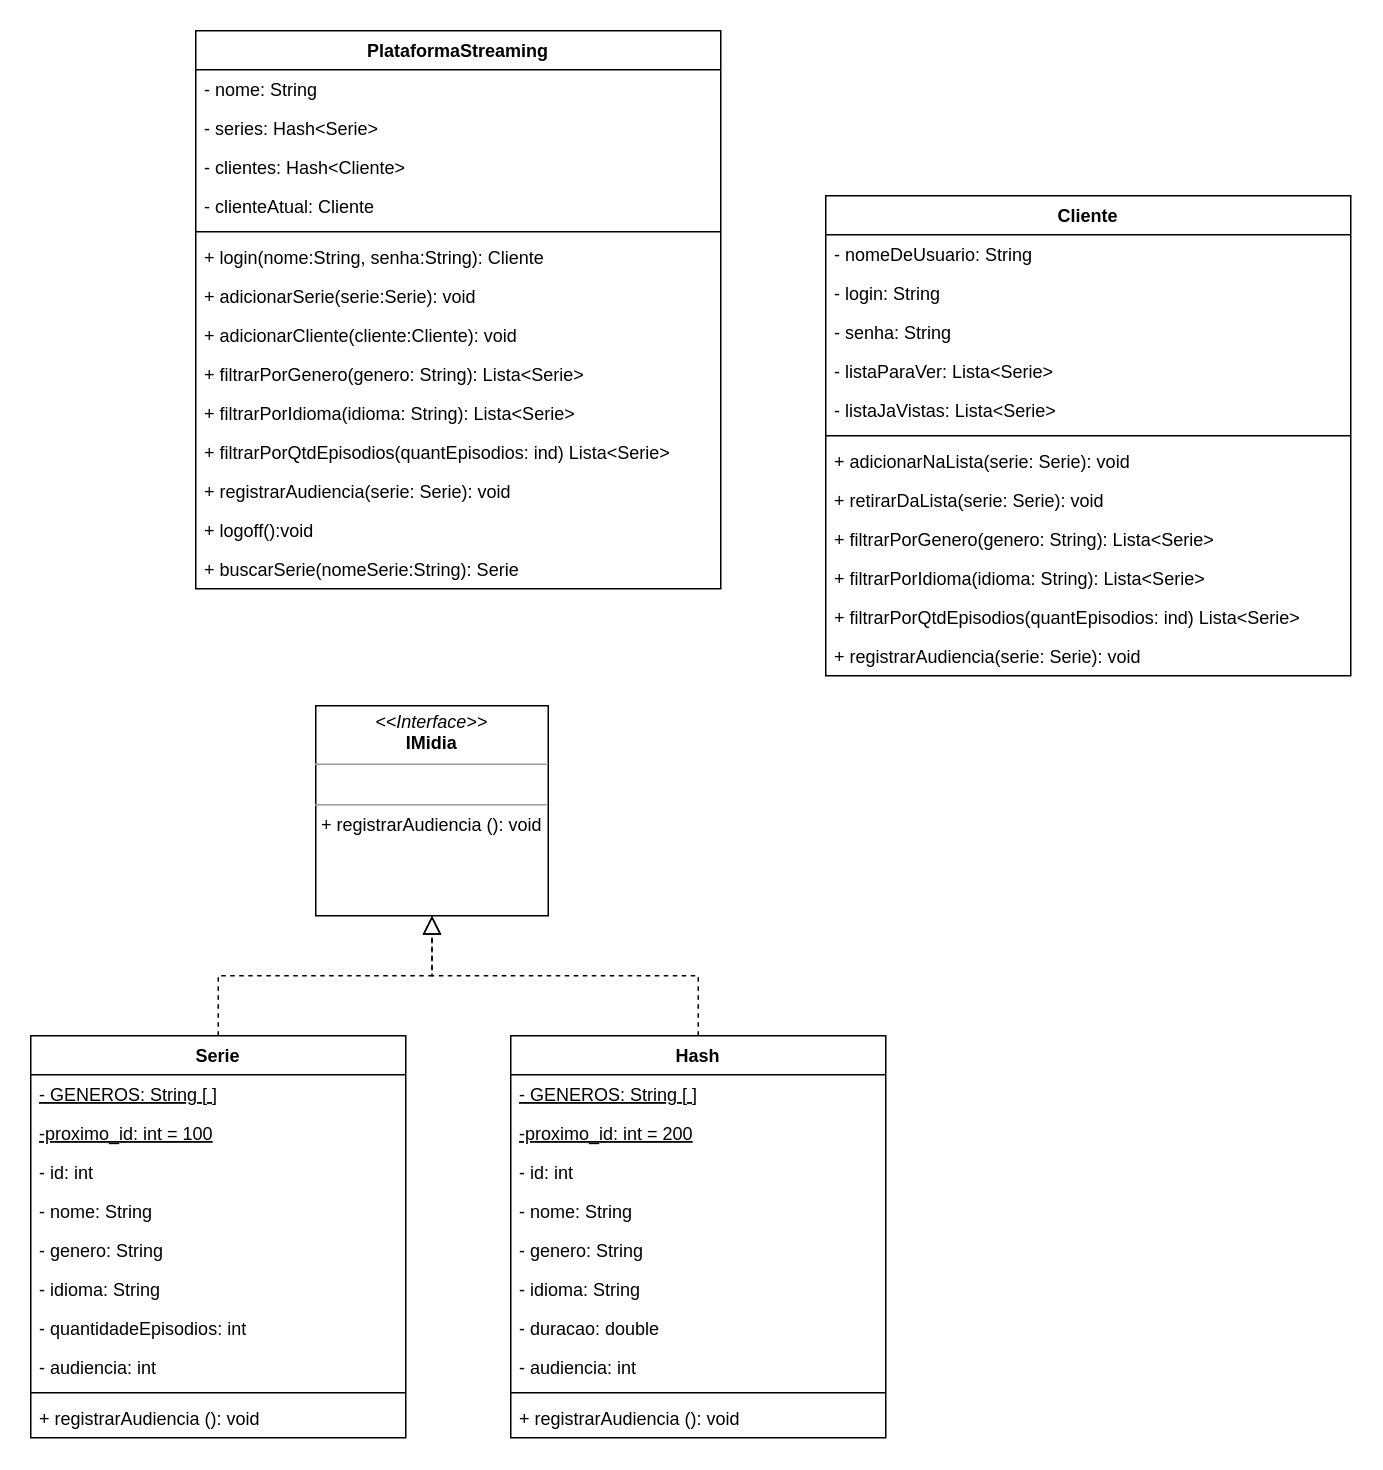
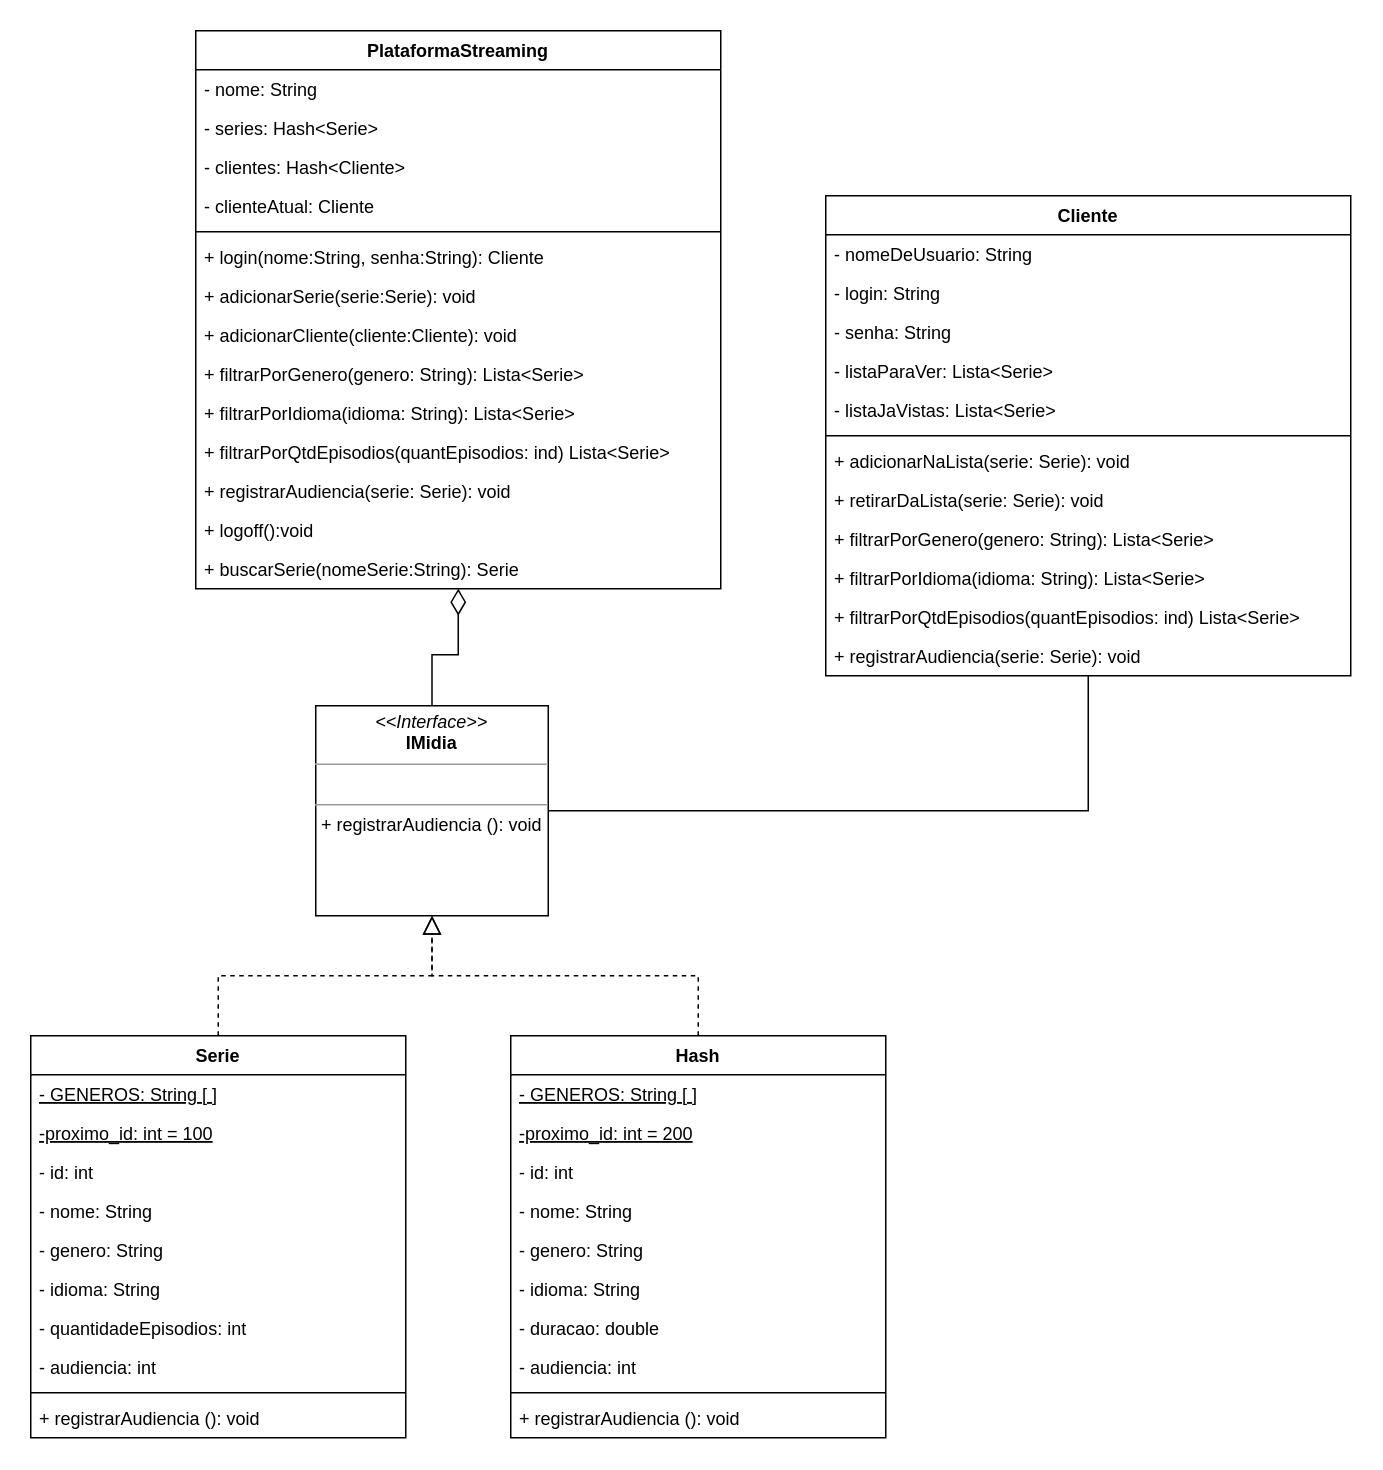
none -> (439, 655)
none -> (885, 811)
